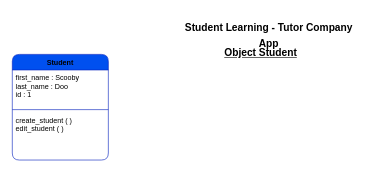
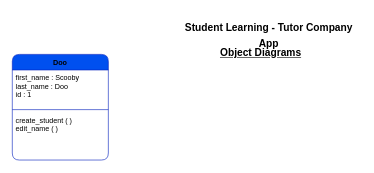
(261, 54) -> (261, 54)
(60, 62) -> (60, 62)
(50, 120) -> (50, 120)
